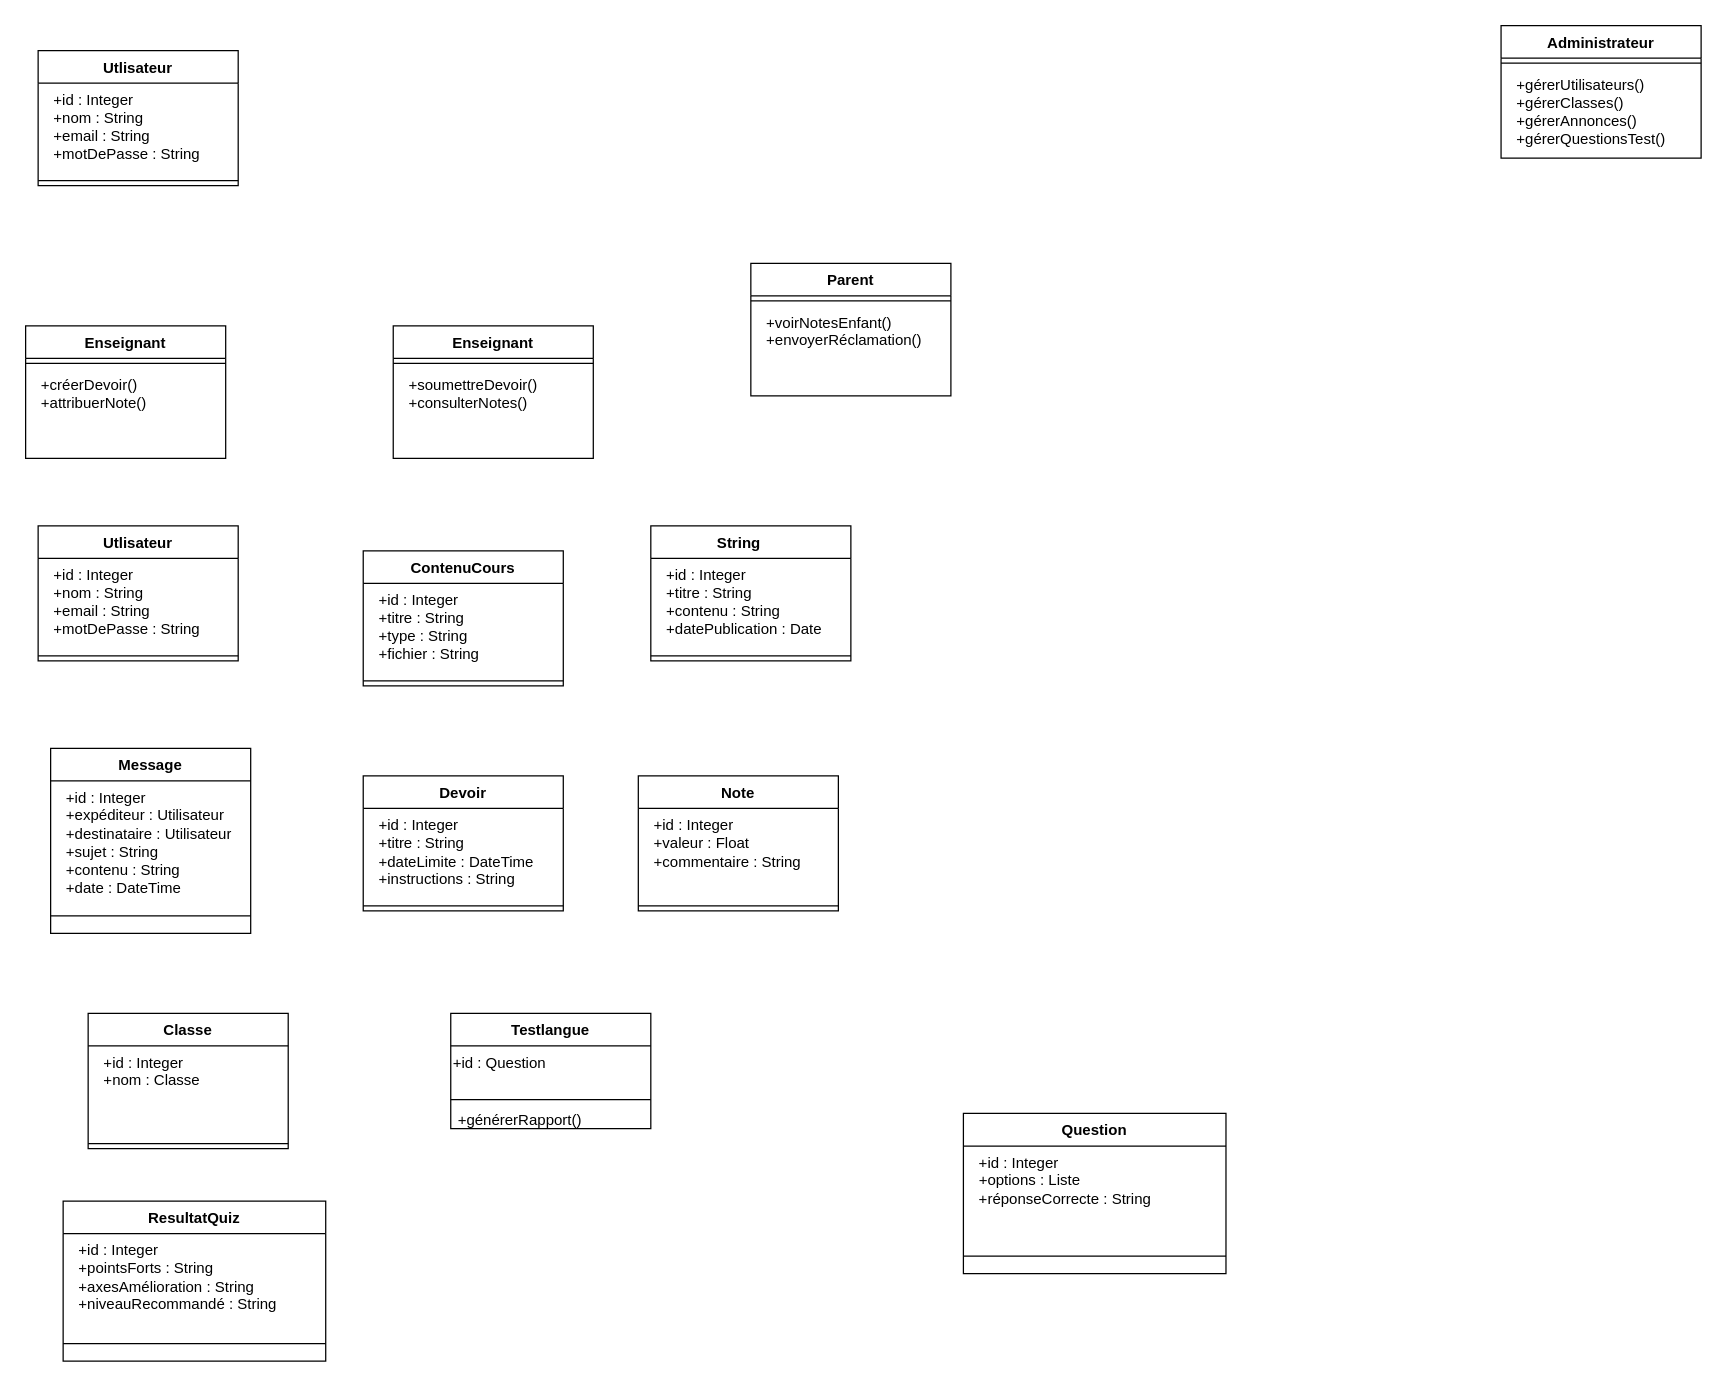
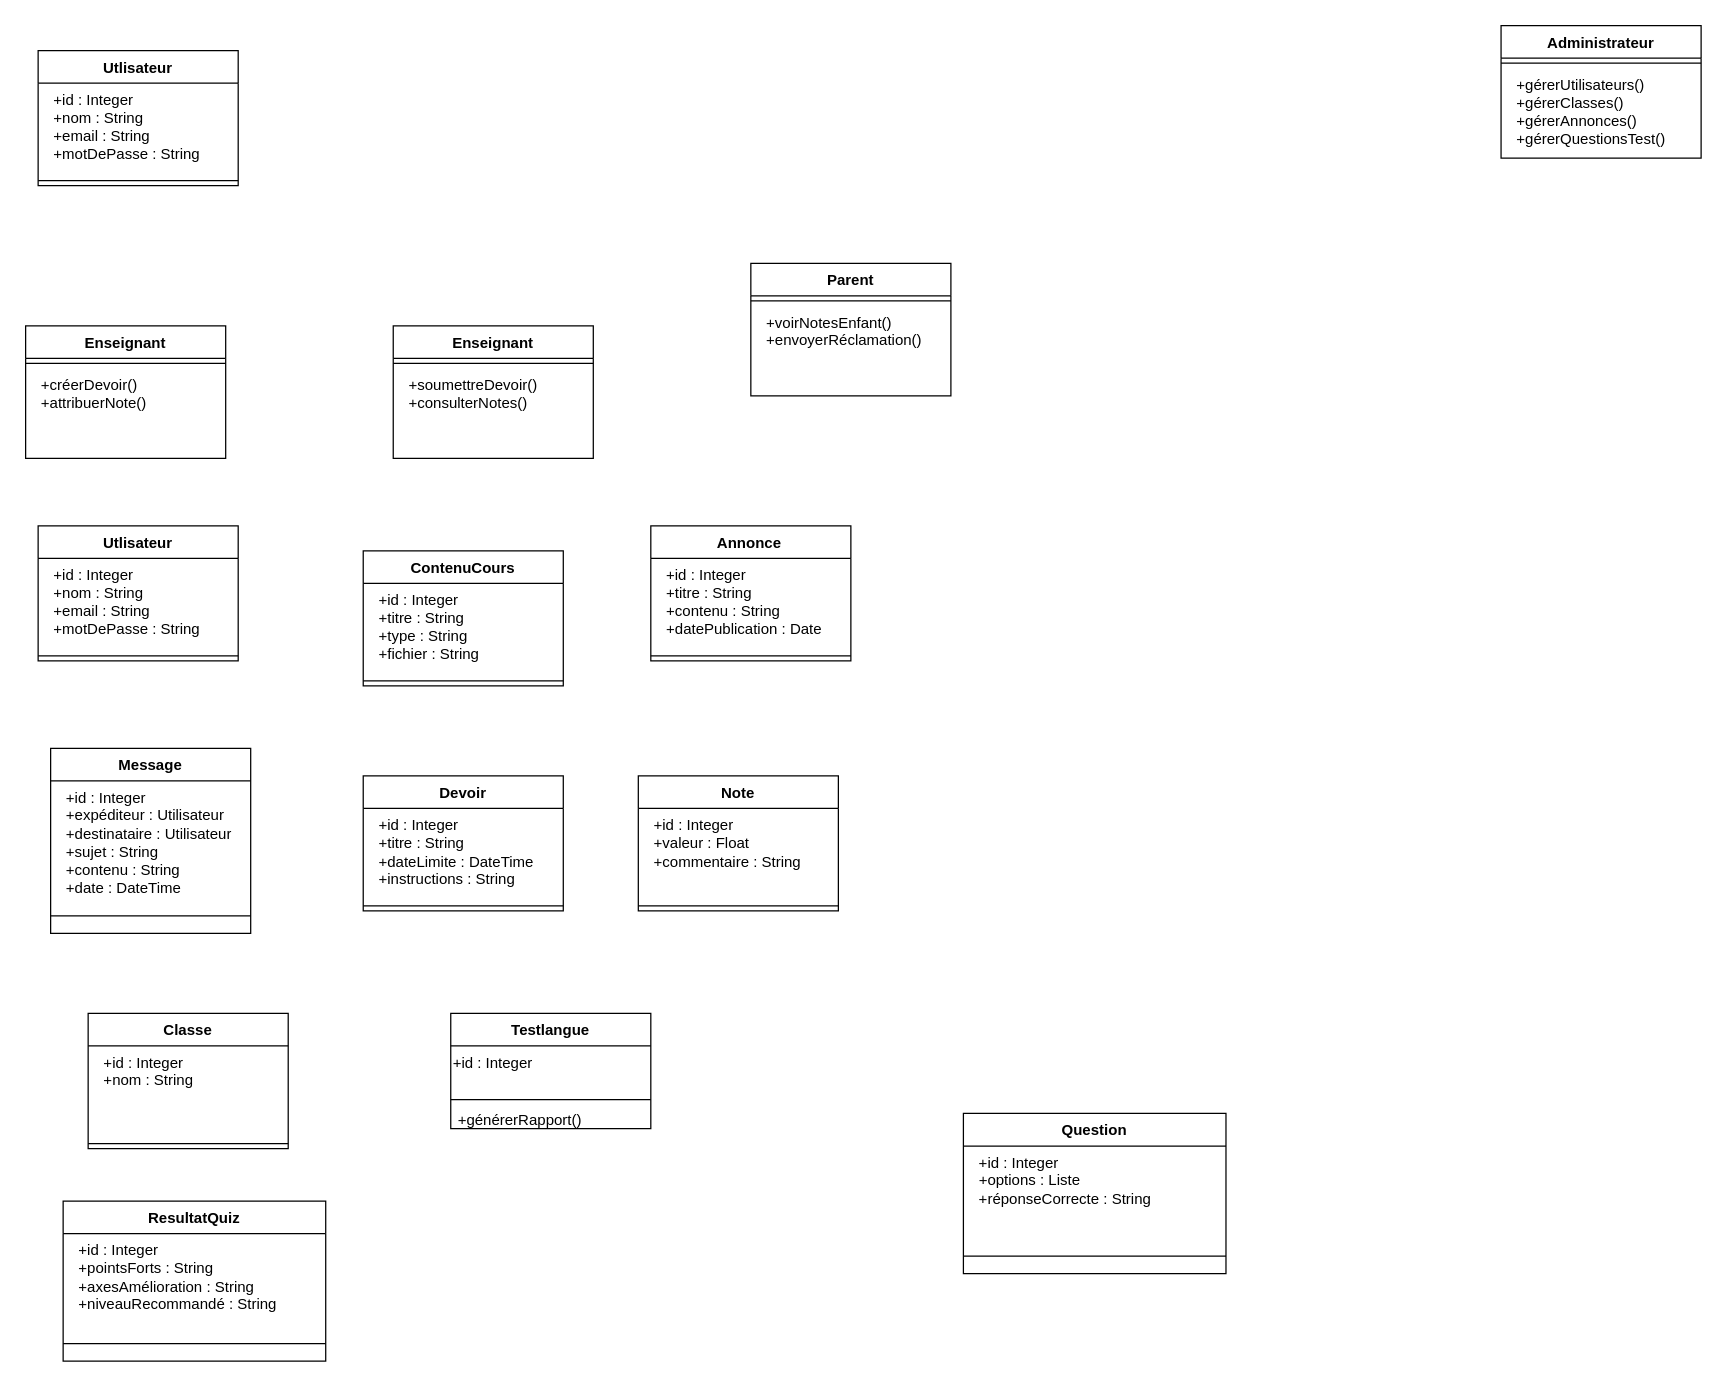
(751, 543) -> (751, 543)
(502, 1063) -> (500, 1063)
(142, 1072) -> (142, 1072)
